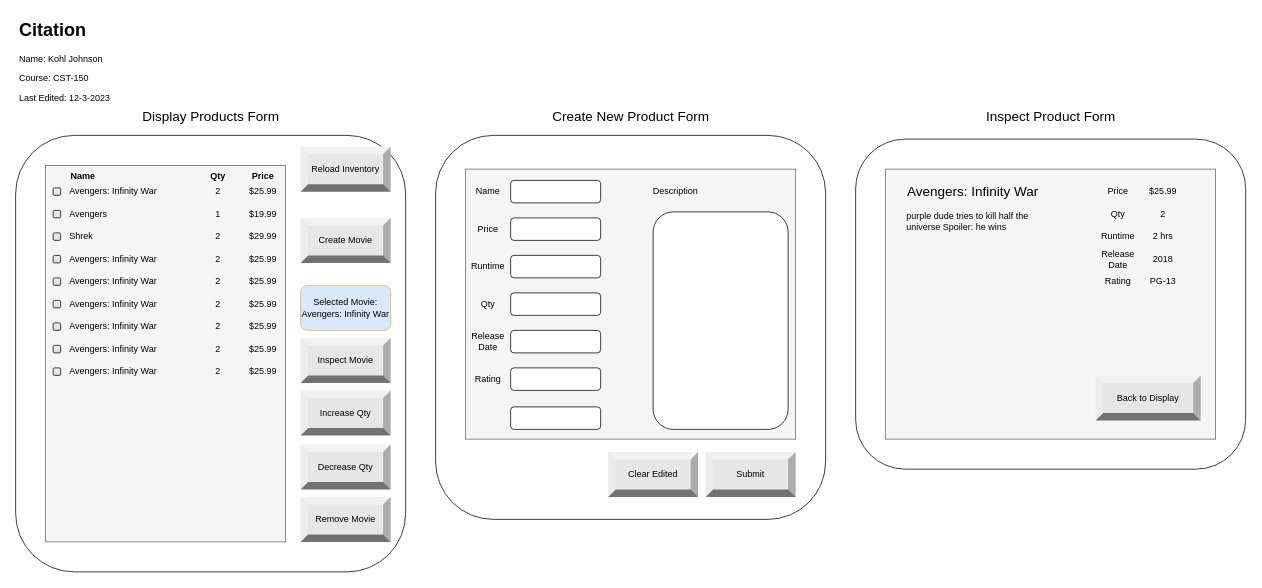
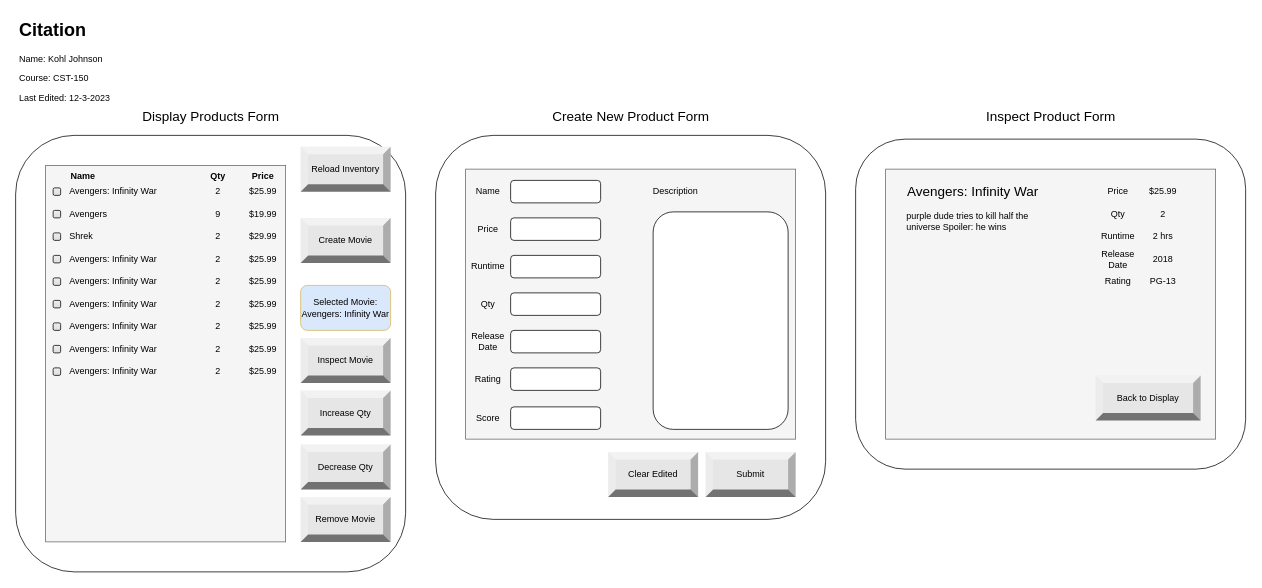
(218, 214) -> (218, 214)
none -> (488, 418)
